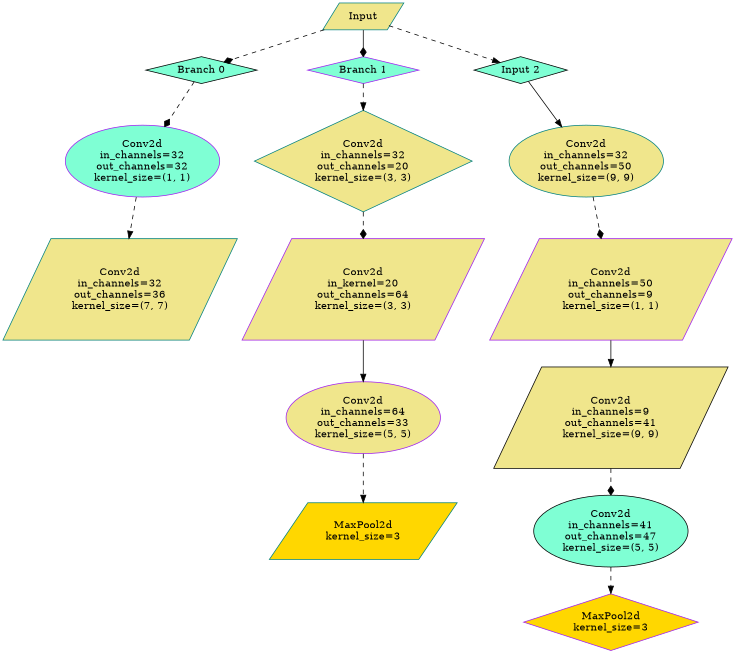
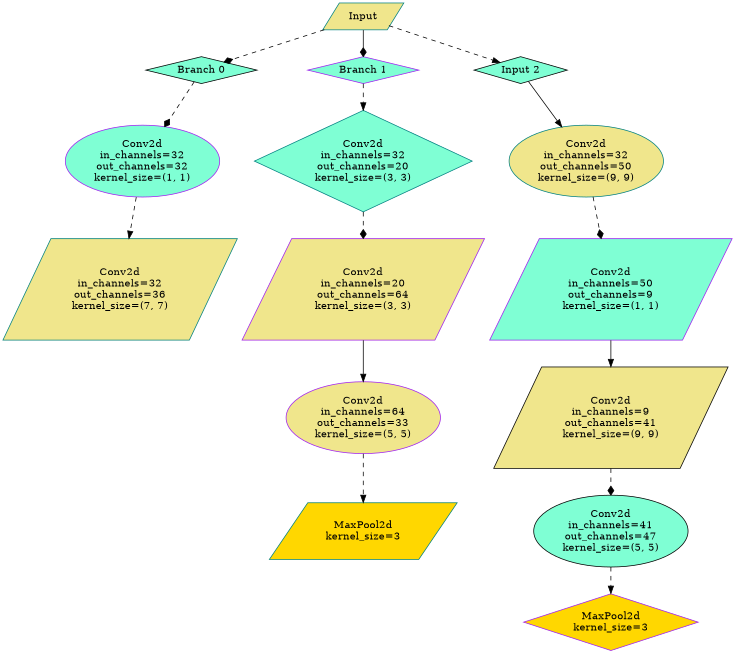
(363, 161) -> (363, 161)
(363, 289) -> (363, 289)
(611, 289) -> (611, 289)
